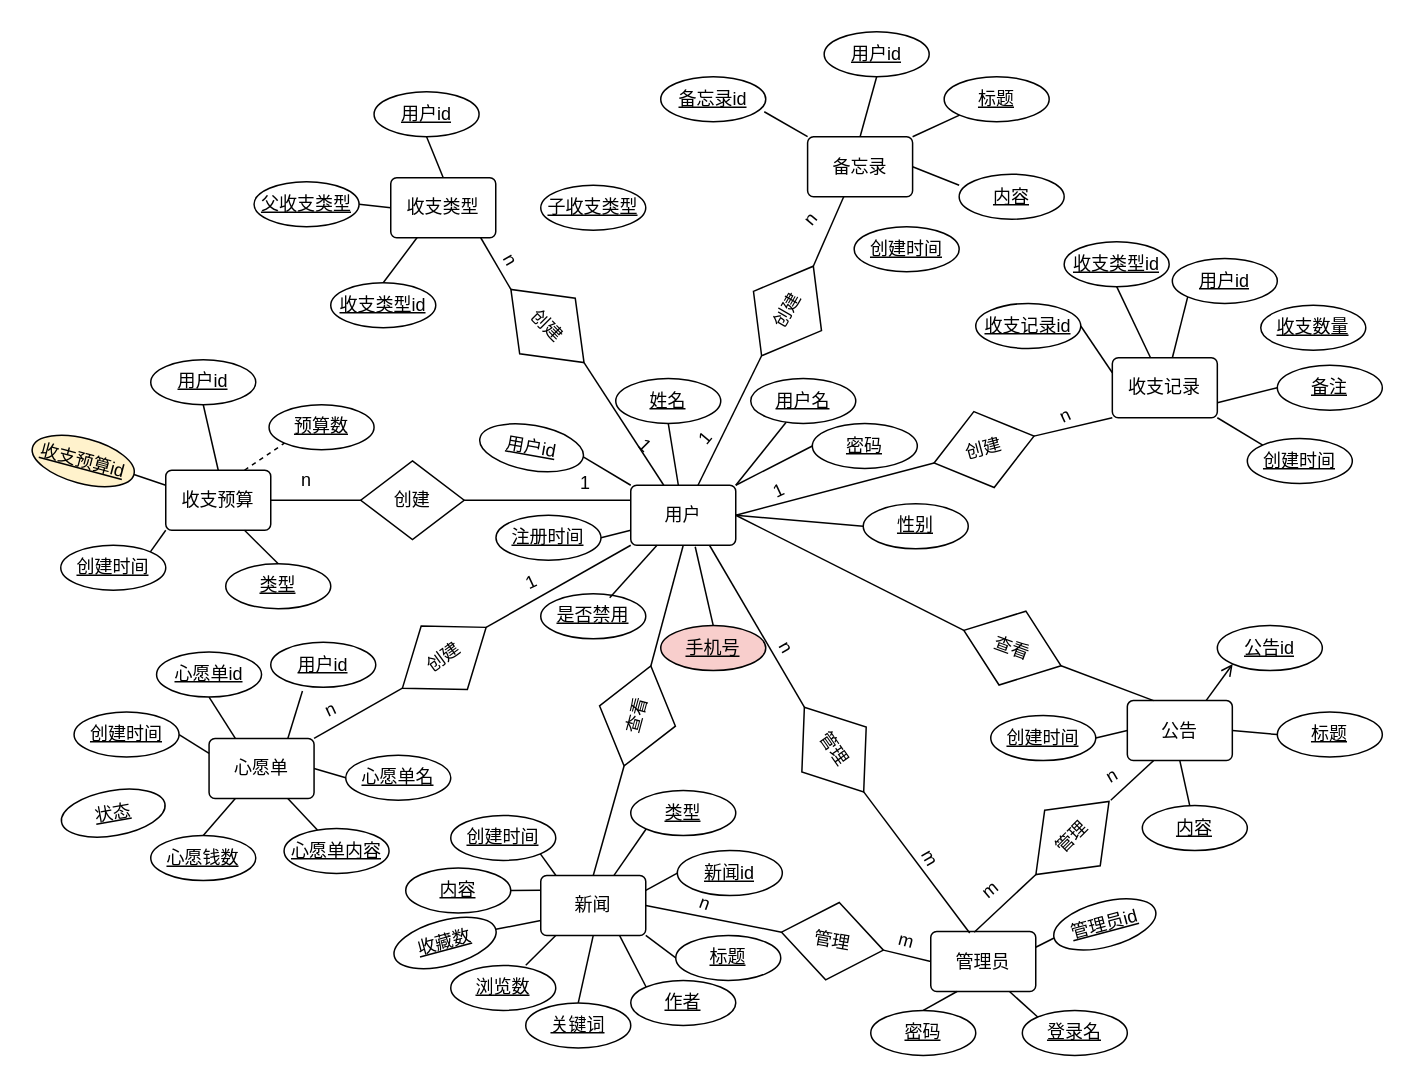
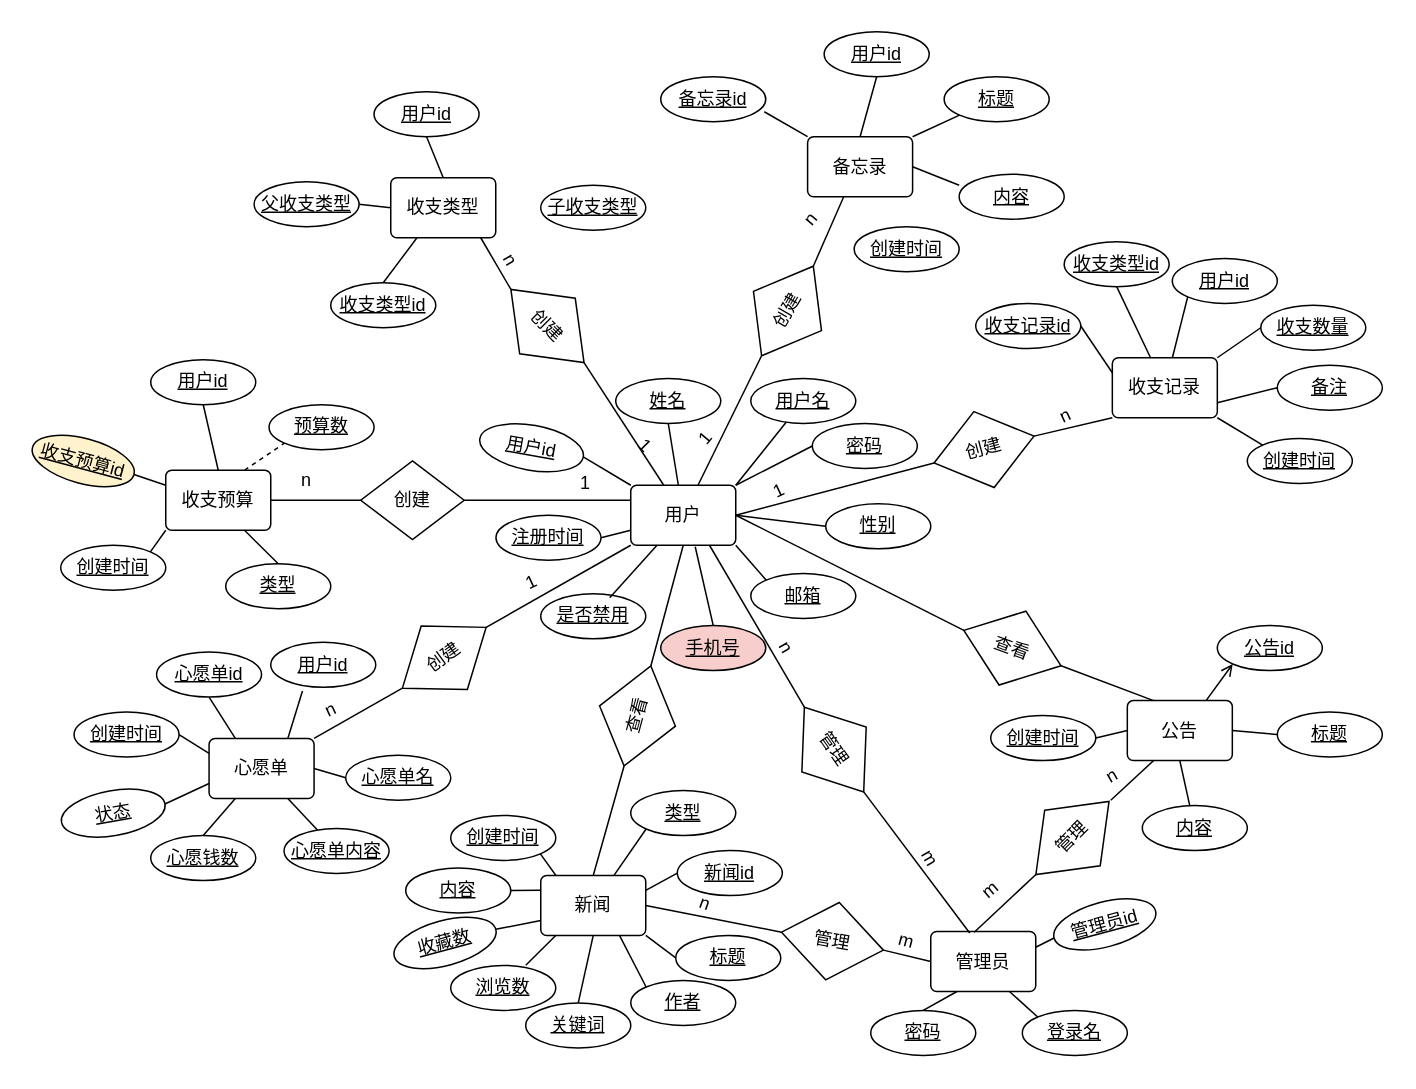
none -> (1239, 343)
(916, 526) -> (878, 526)
none -> (751, 563)
none -> (803, 596)
none -> (187, 794)
